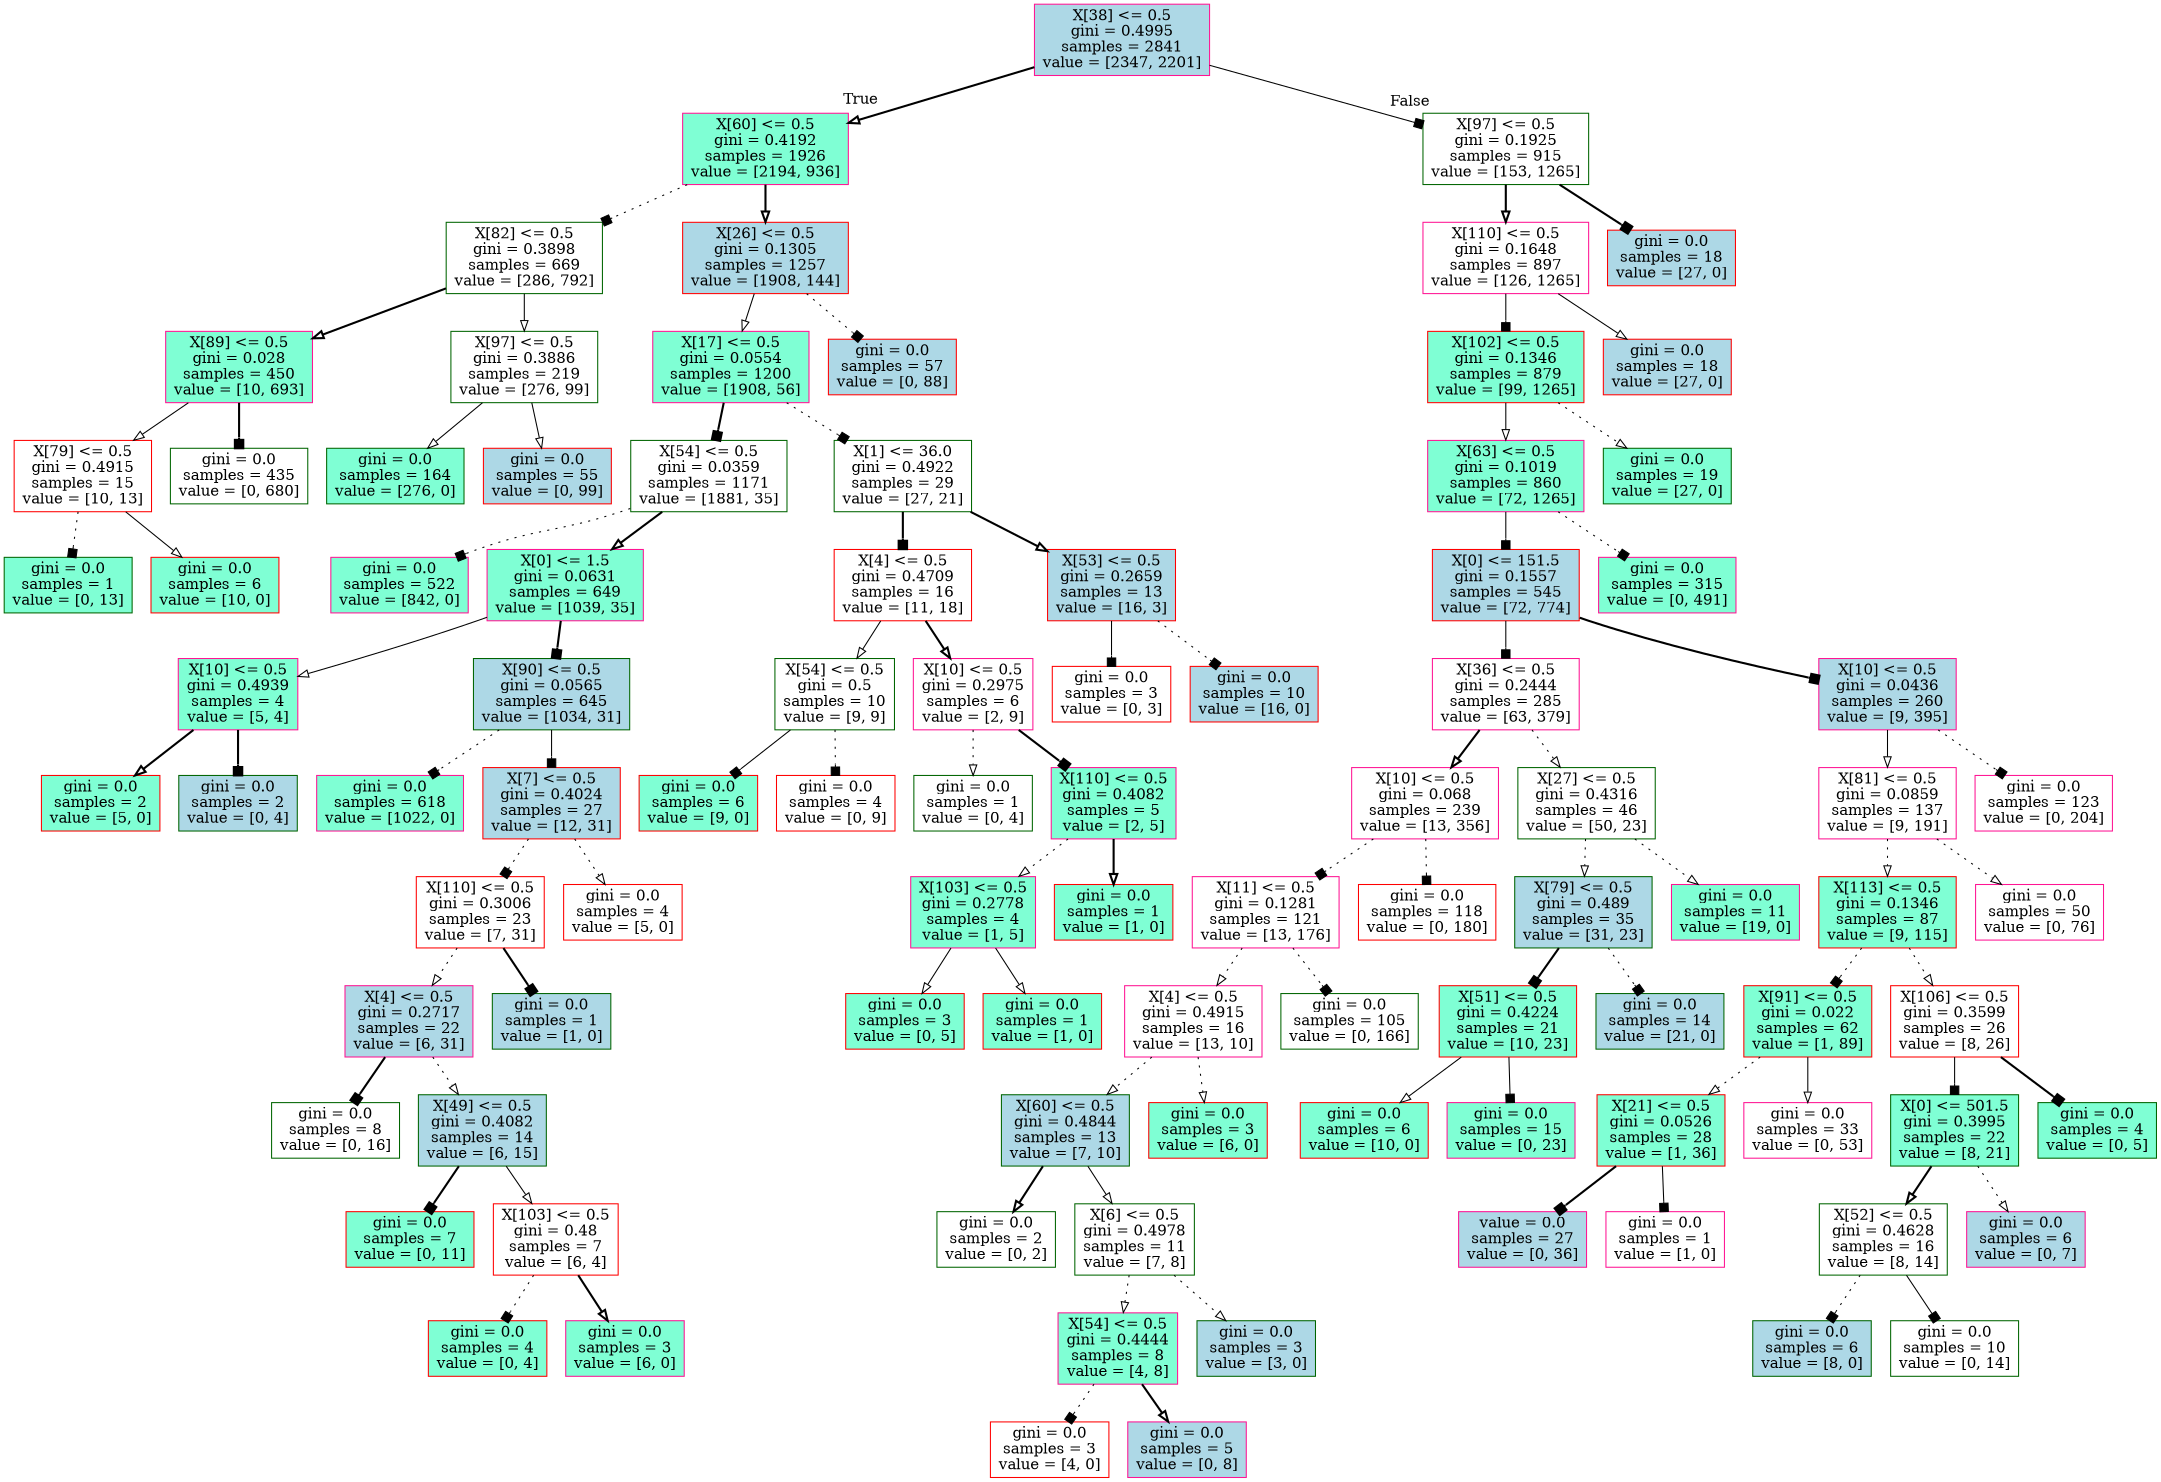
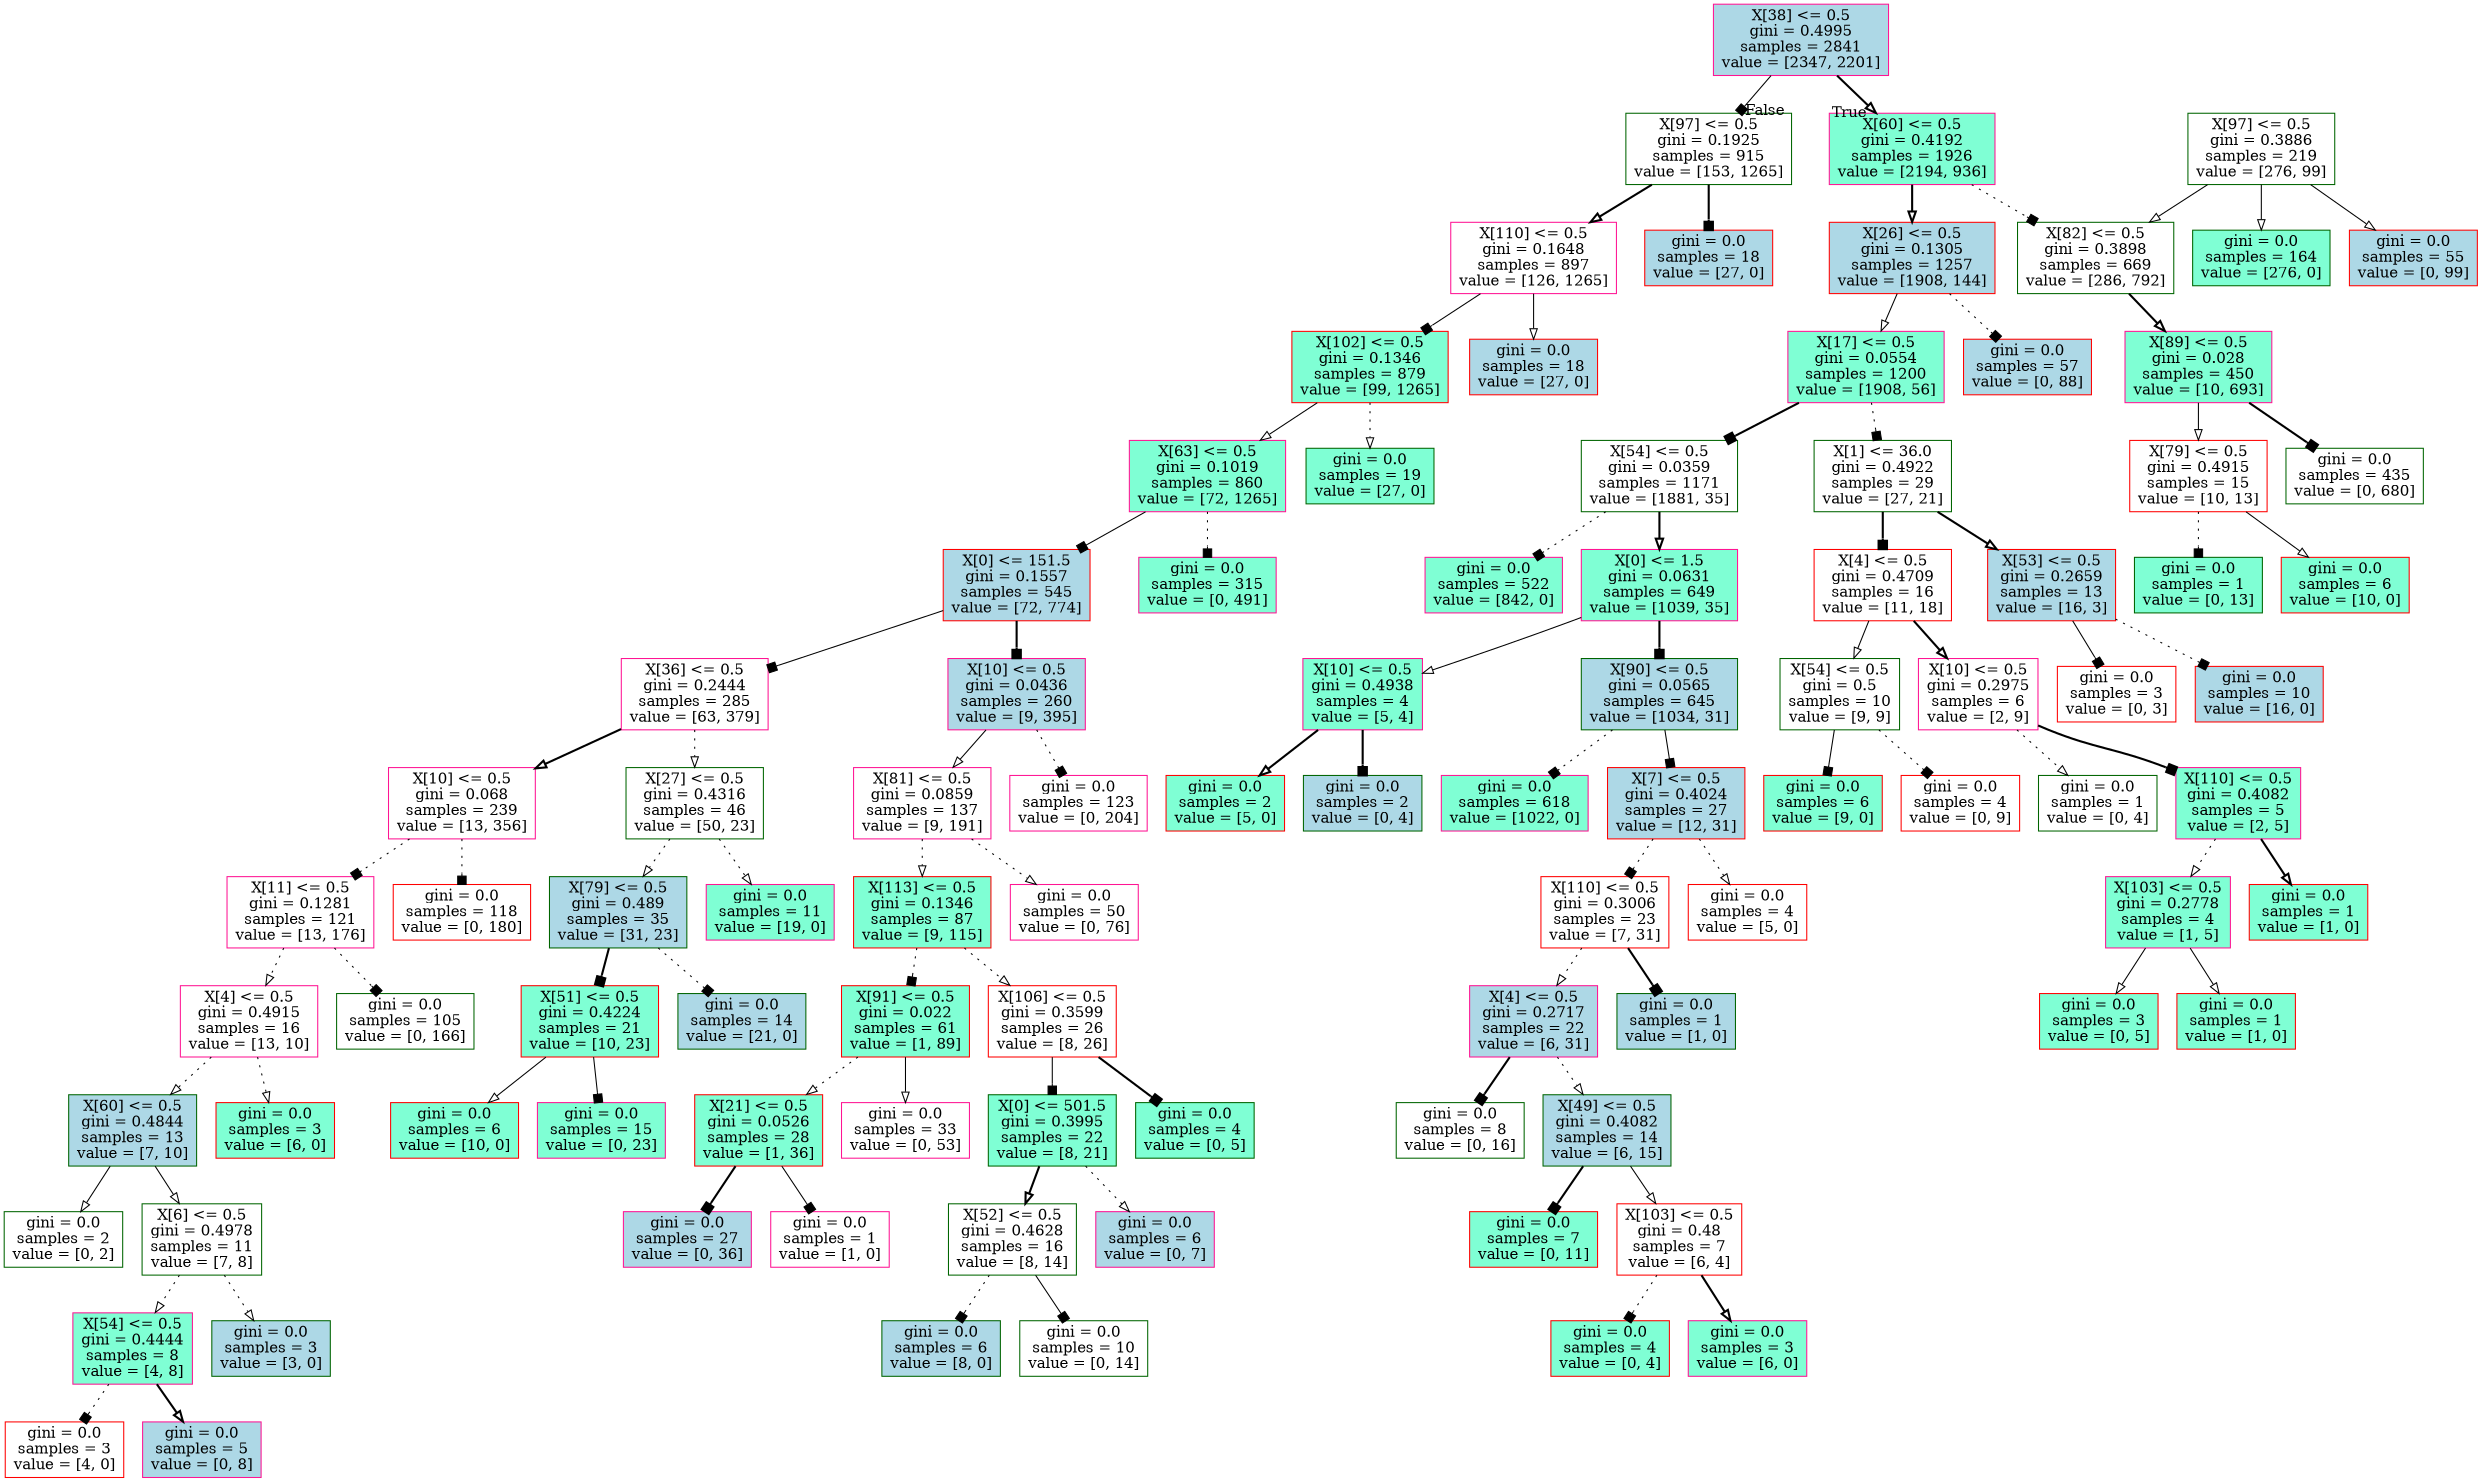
(524, 307) -> (2183, 201)
(238, 694) -> (1363, 694)
(1808, 1021) -> (905, 1021)
(1031, 1184) -> (98, 1184)
(1523, 1239) -> (687, 1239)
